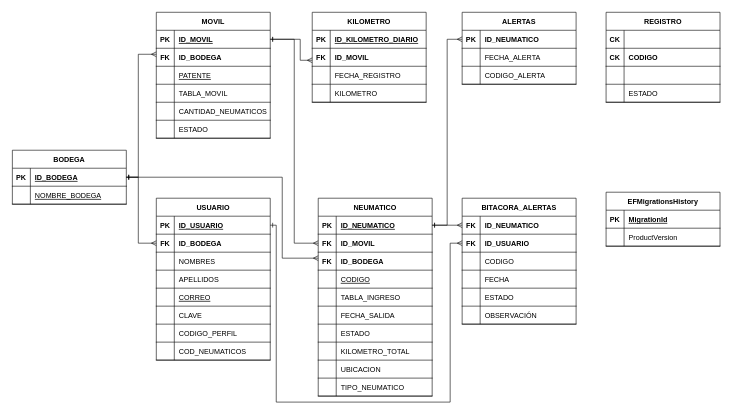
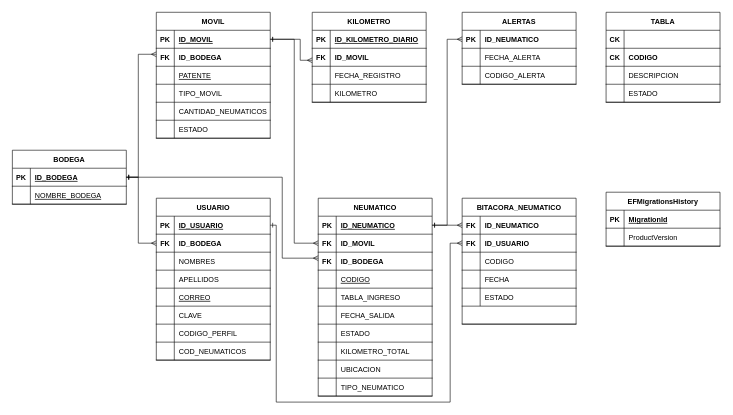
(663, 22) -> (663, 22)
none -> (672, 75)
(201, 94) -> (199, 94)
(519, 208) -> (519, 208)
(528, 315) -> none
